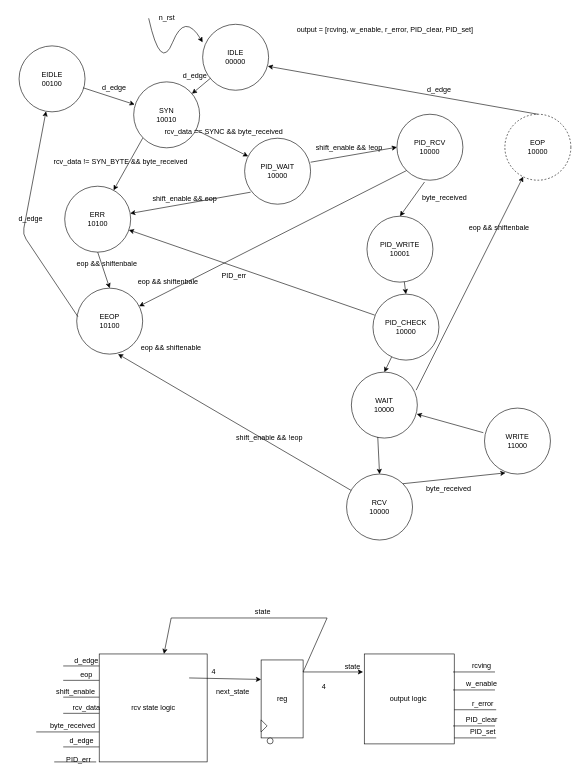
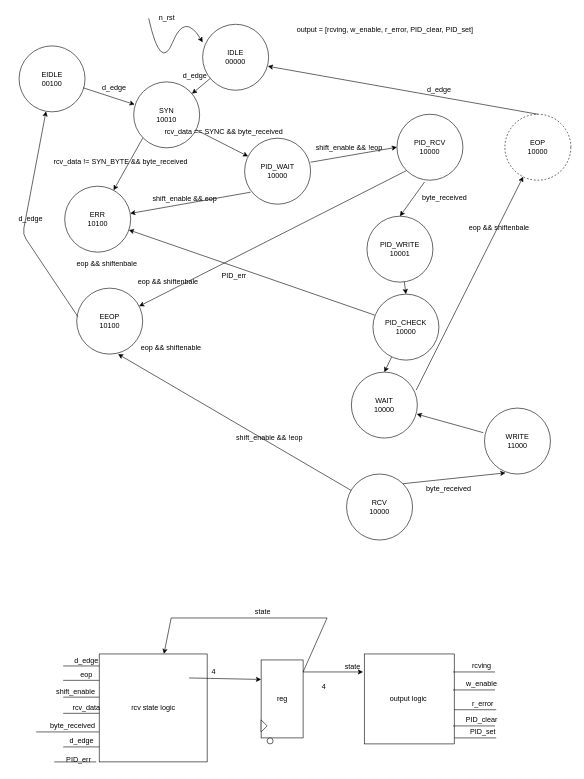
(103, 268) -> none
(378, 452) -> none
(232, 692) -> none
